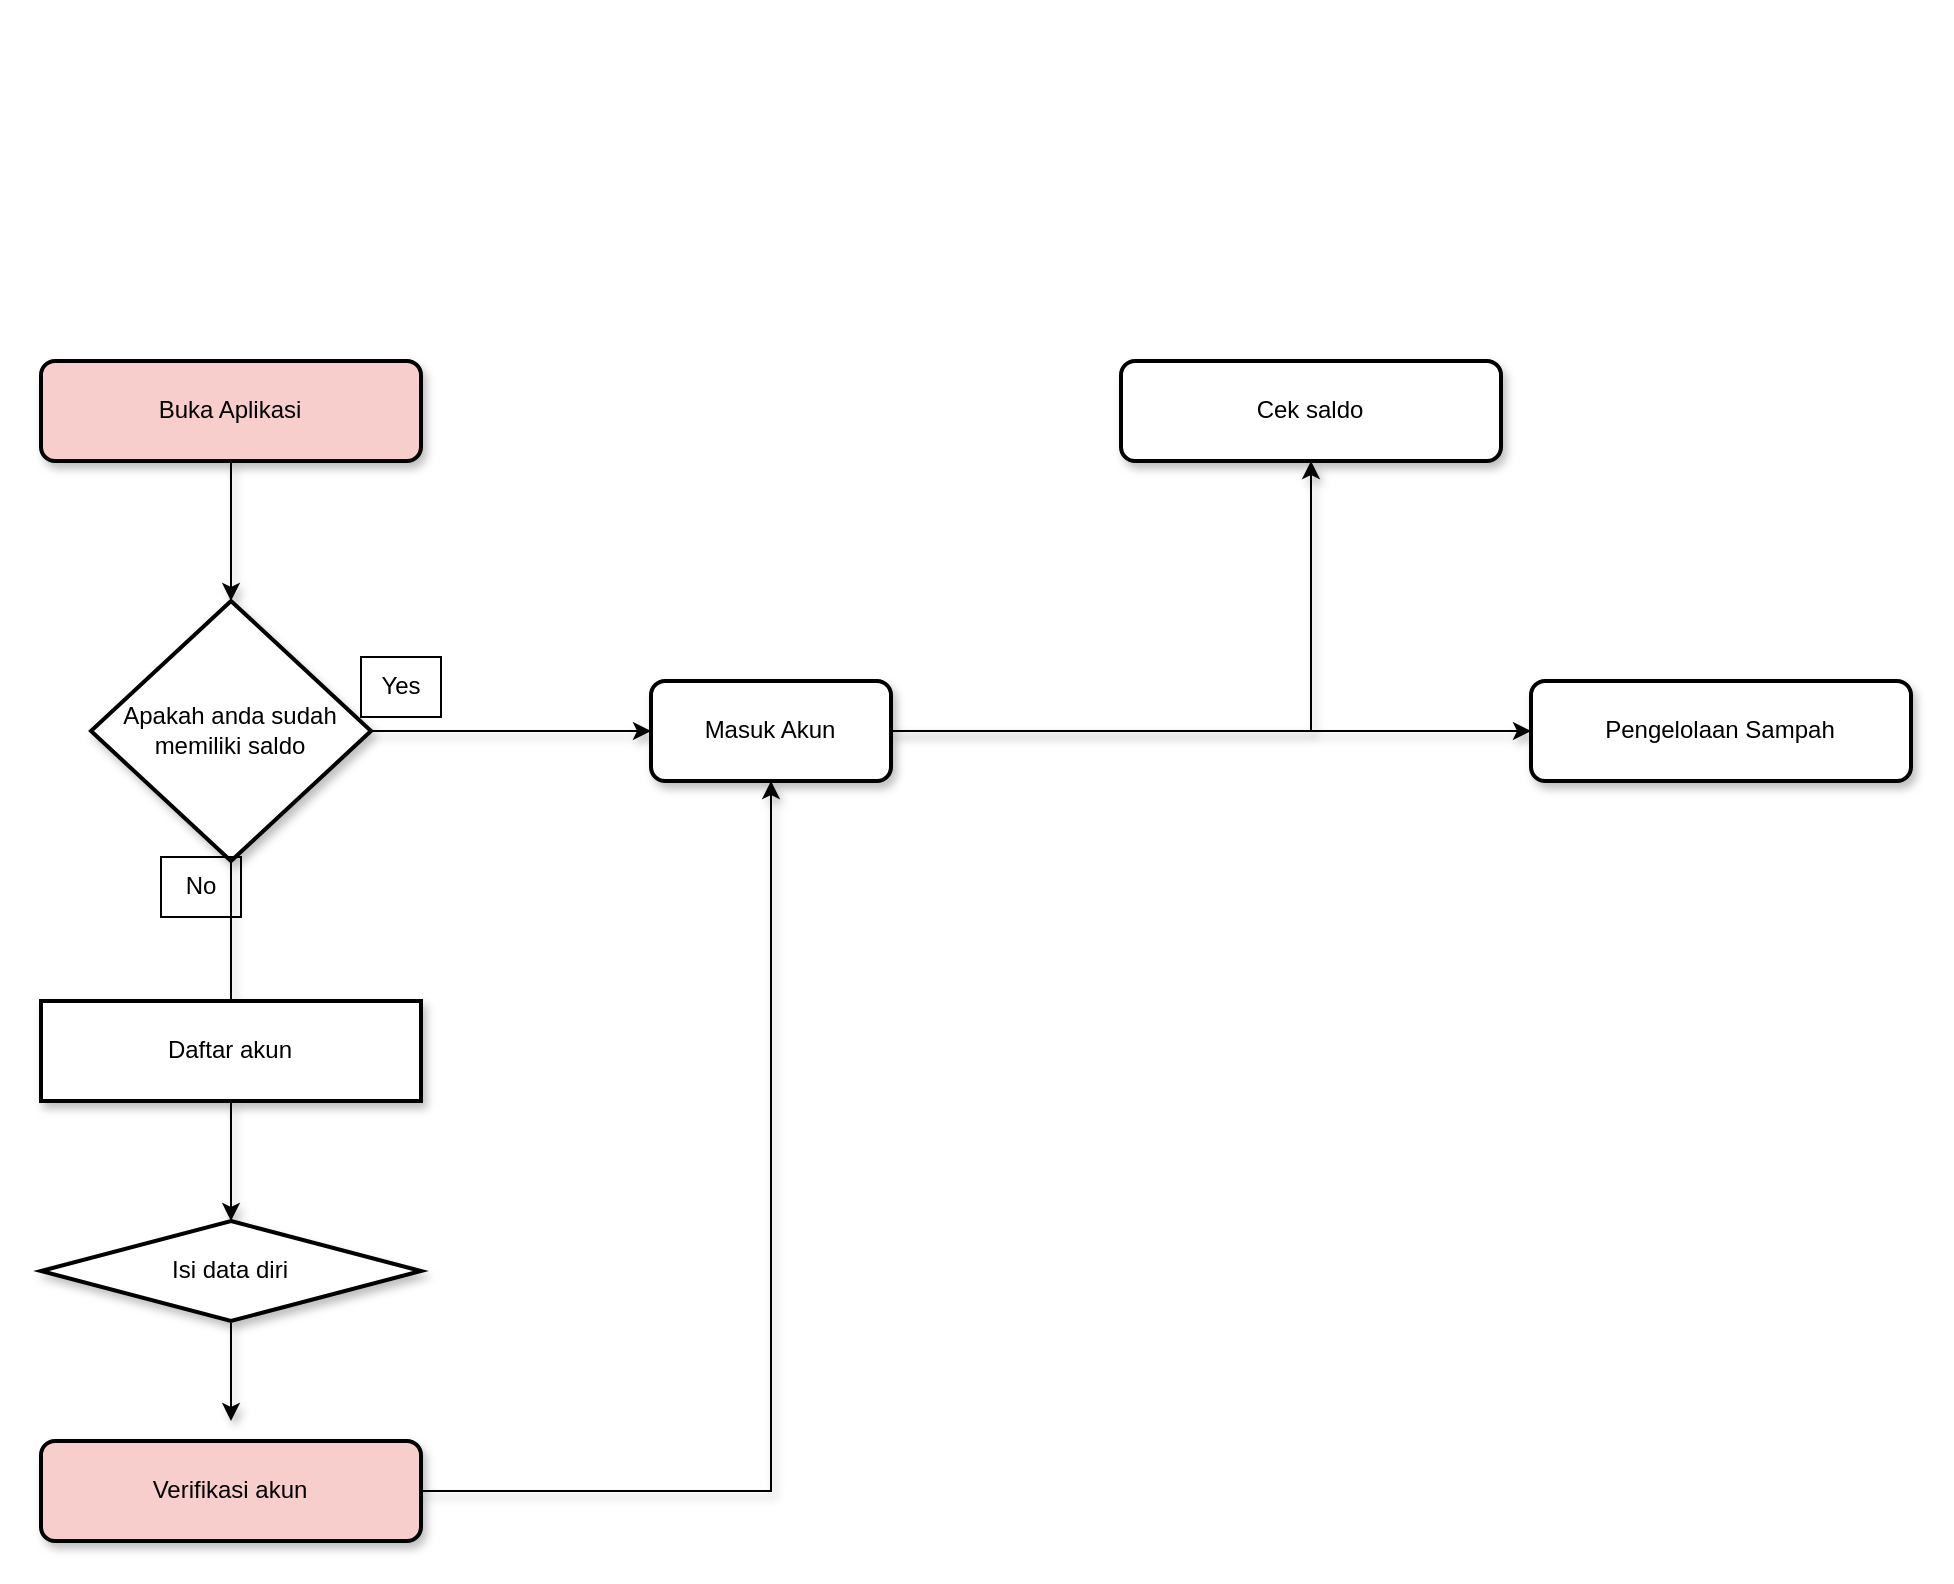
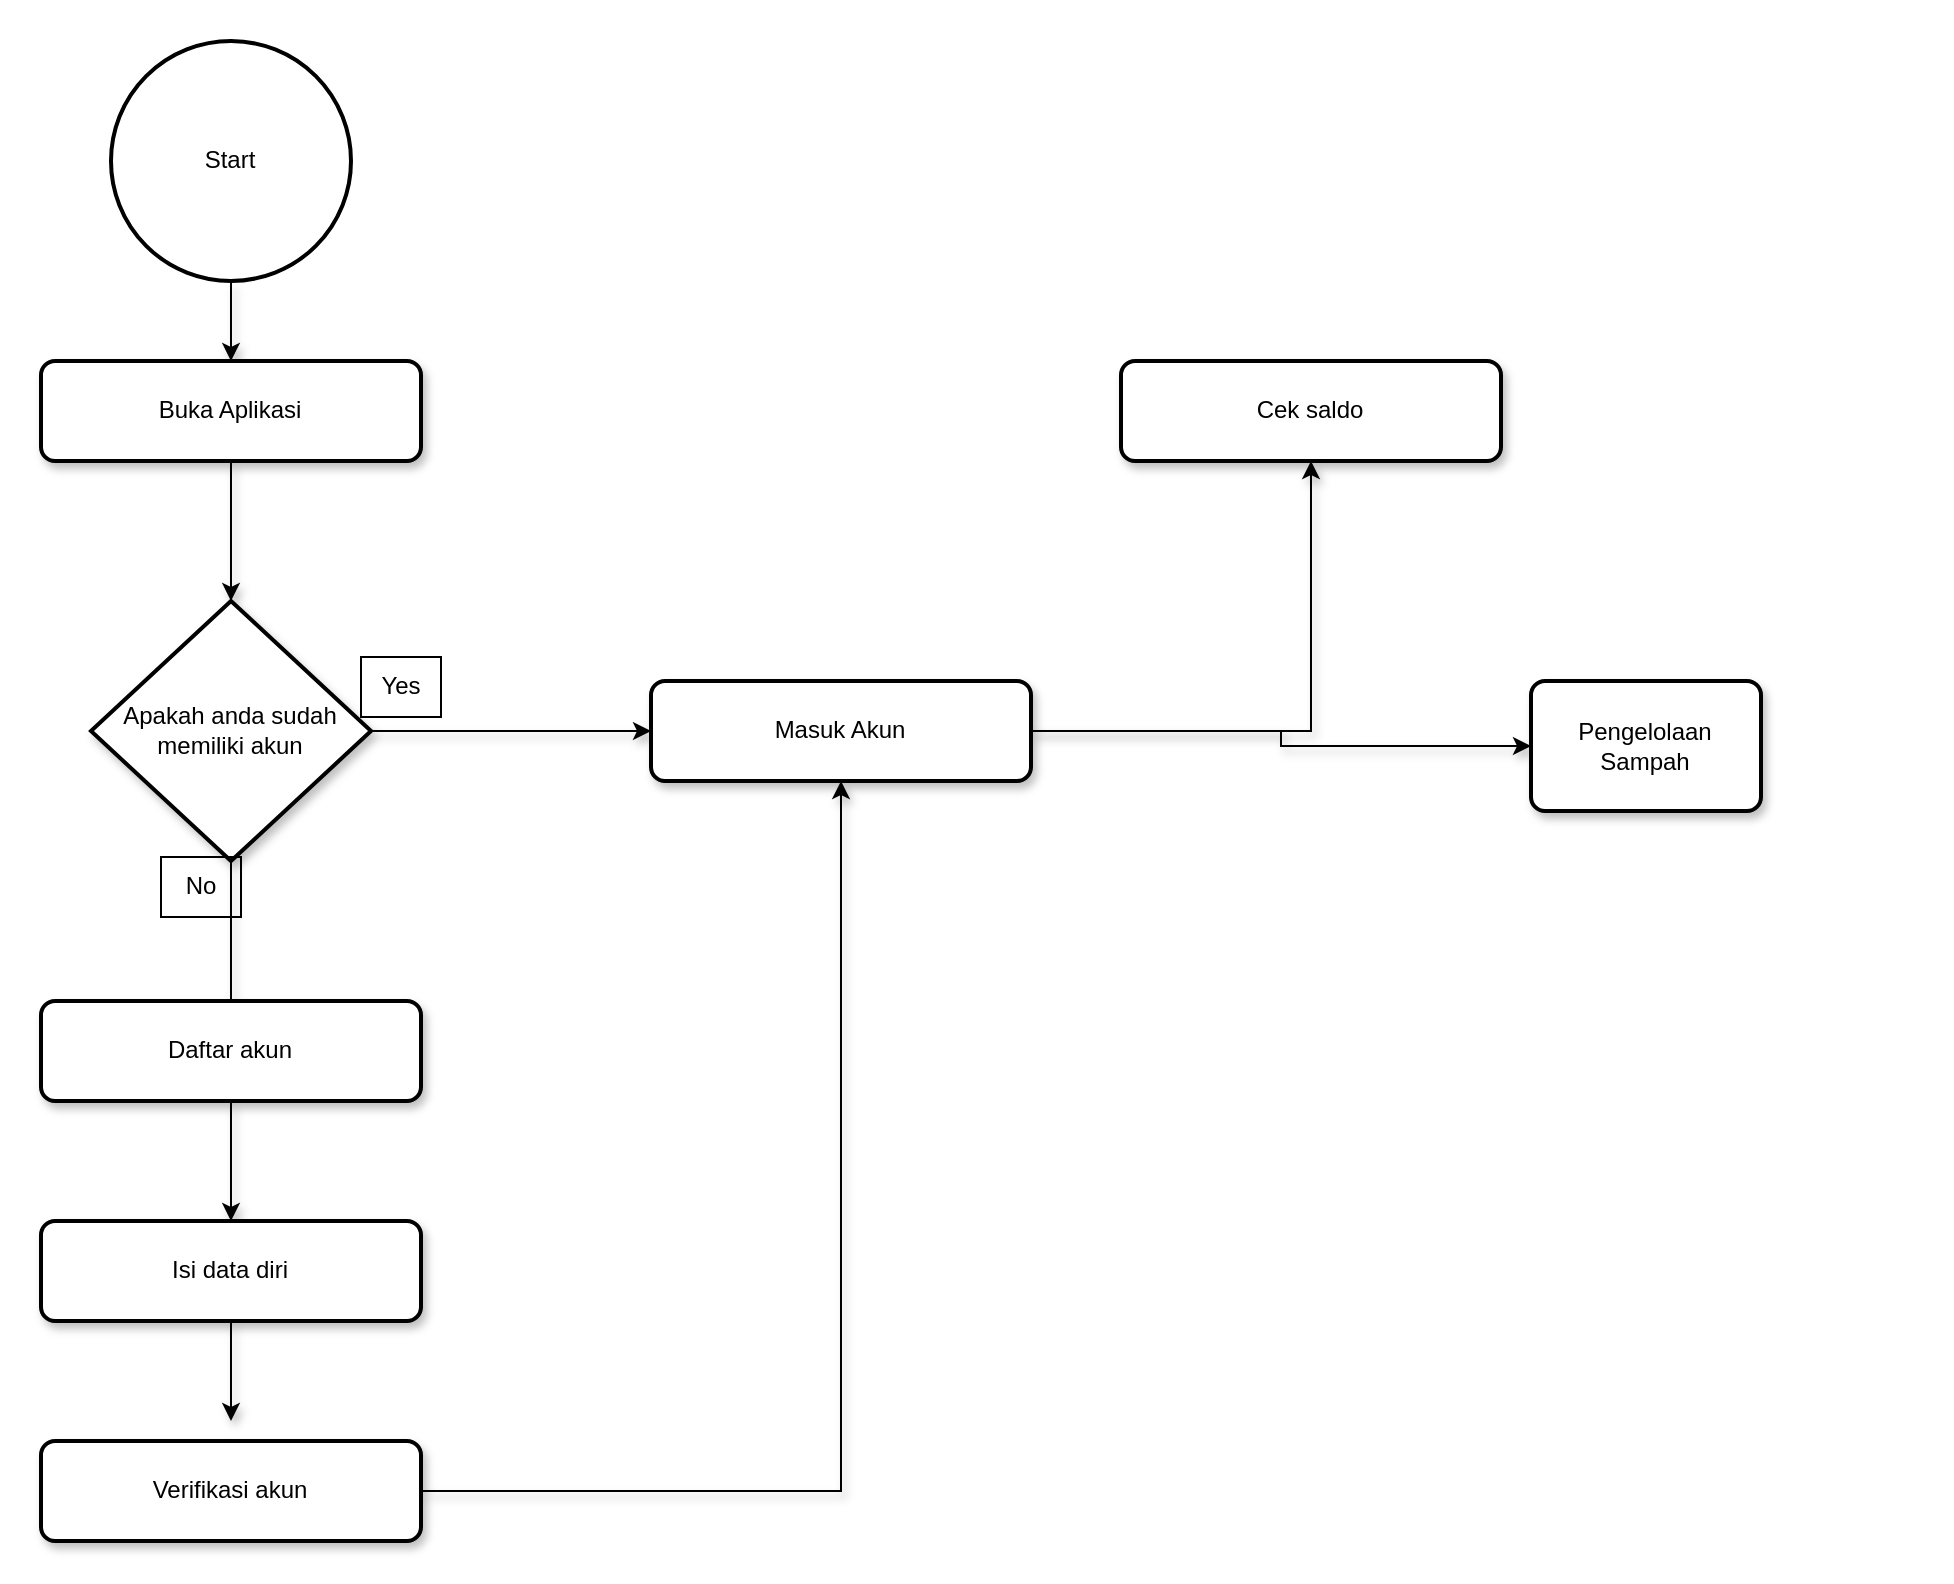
none -> (231, 161)
none -> (231, 314)
(231, 411) -> (231, 411)
(231, 731) -> (231, 731)
(771, 731) -> (841, 731)
(1721, 731) -> (1646, 746)
(231, 1051) -> (231, 1051)
(231, 1271) -> (231, 1271)
(231, 1491) -> (231, 1491)
